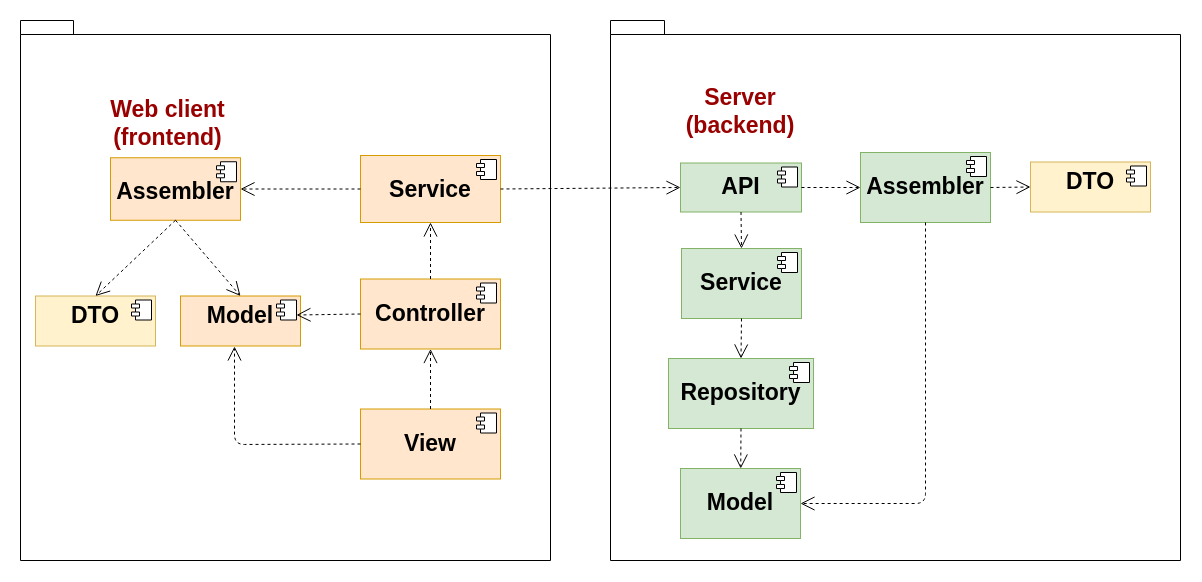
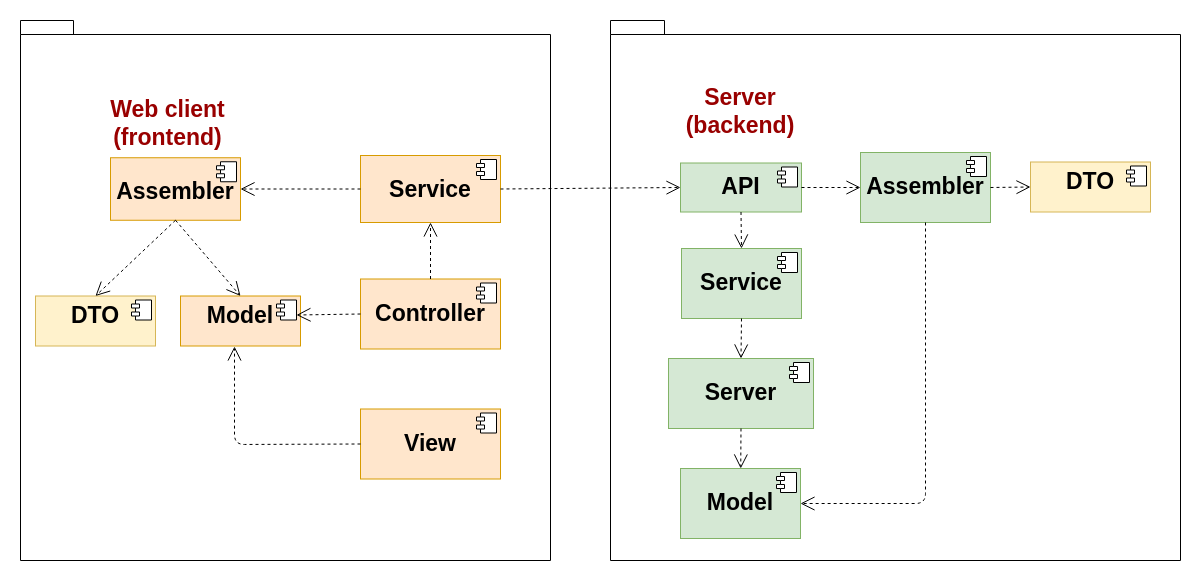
(706, 359) -> (692, 359)
(431, 381) -> none
